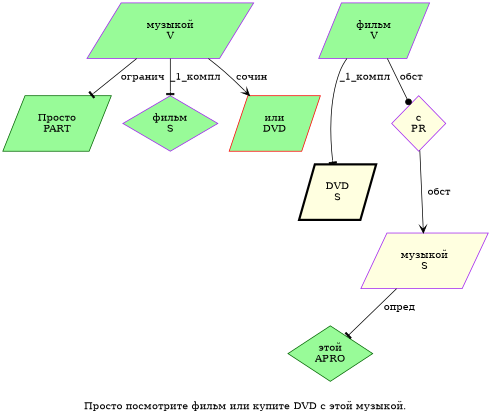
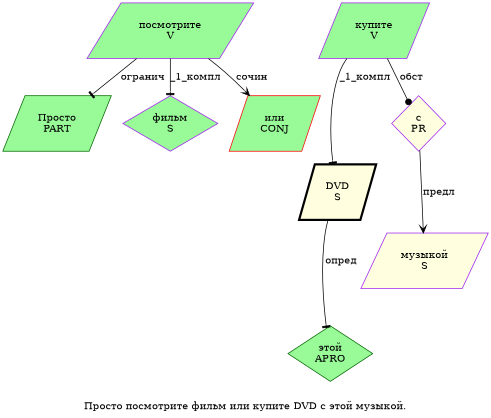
(170, 31) -> (170, 31)
(374, 31) -> (374, 31)
(275, 123) -> (275, 123)
(439, 192) -> (439, 192)
(373, 311) -> (323, 272)
